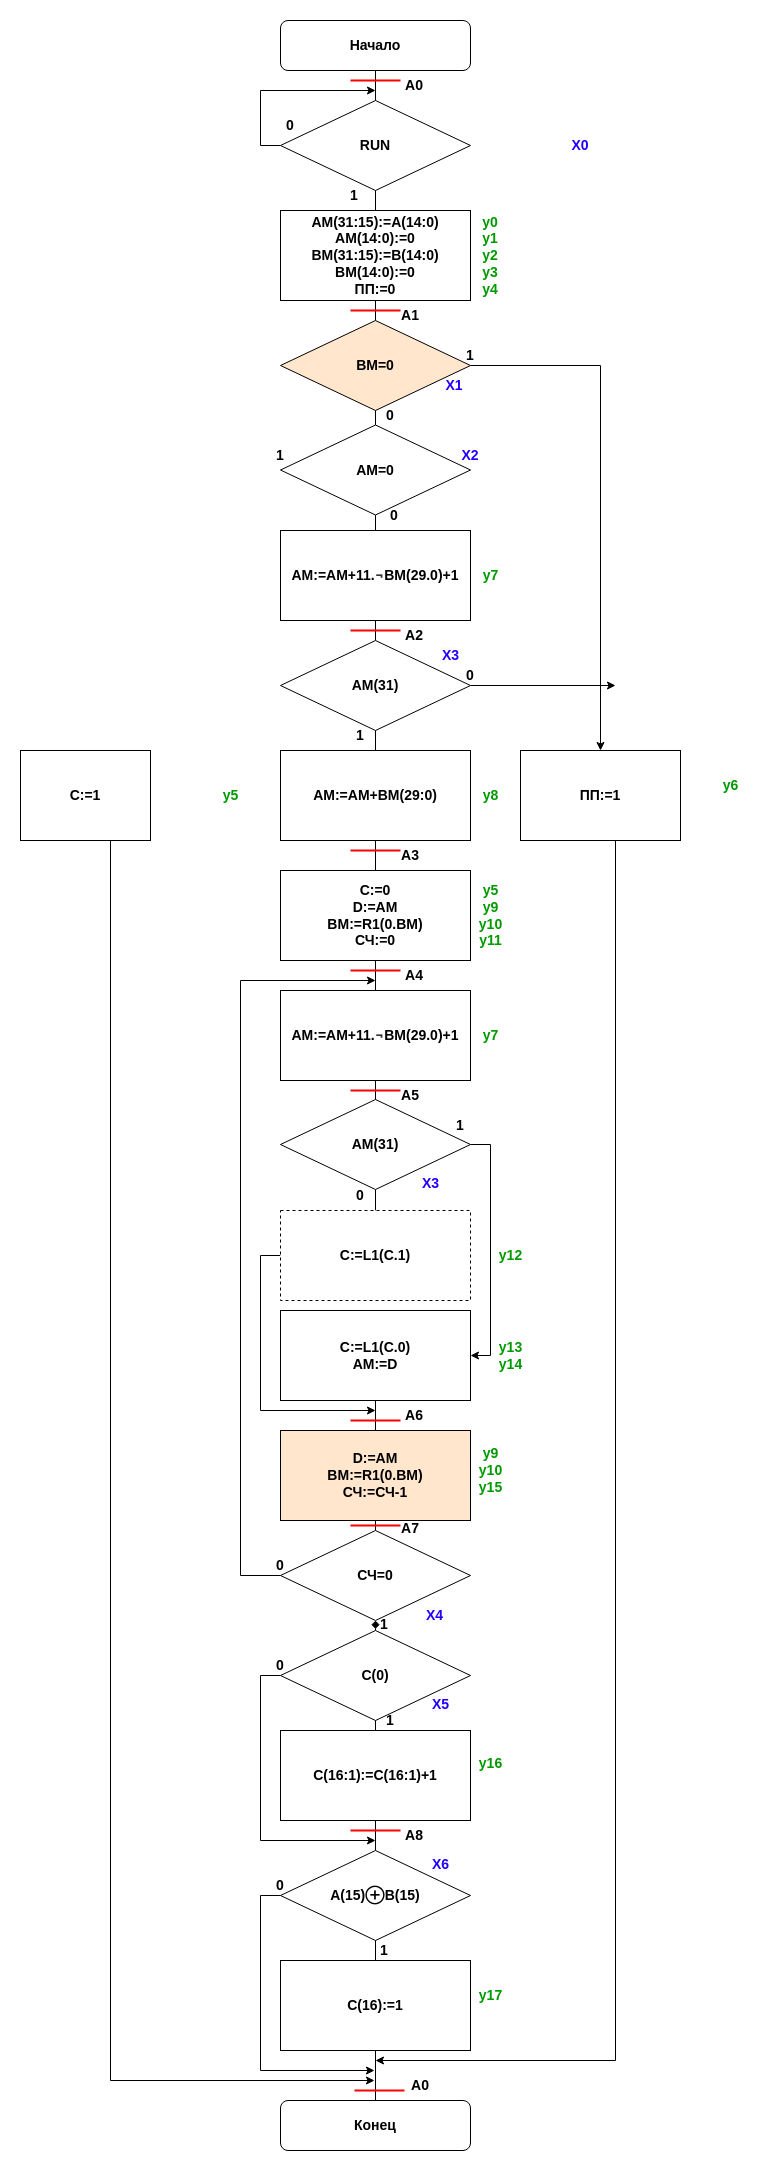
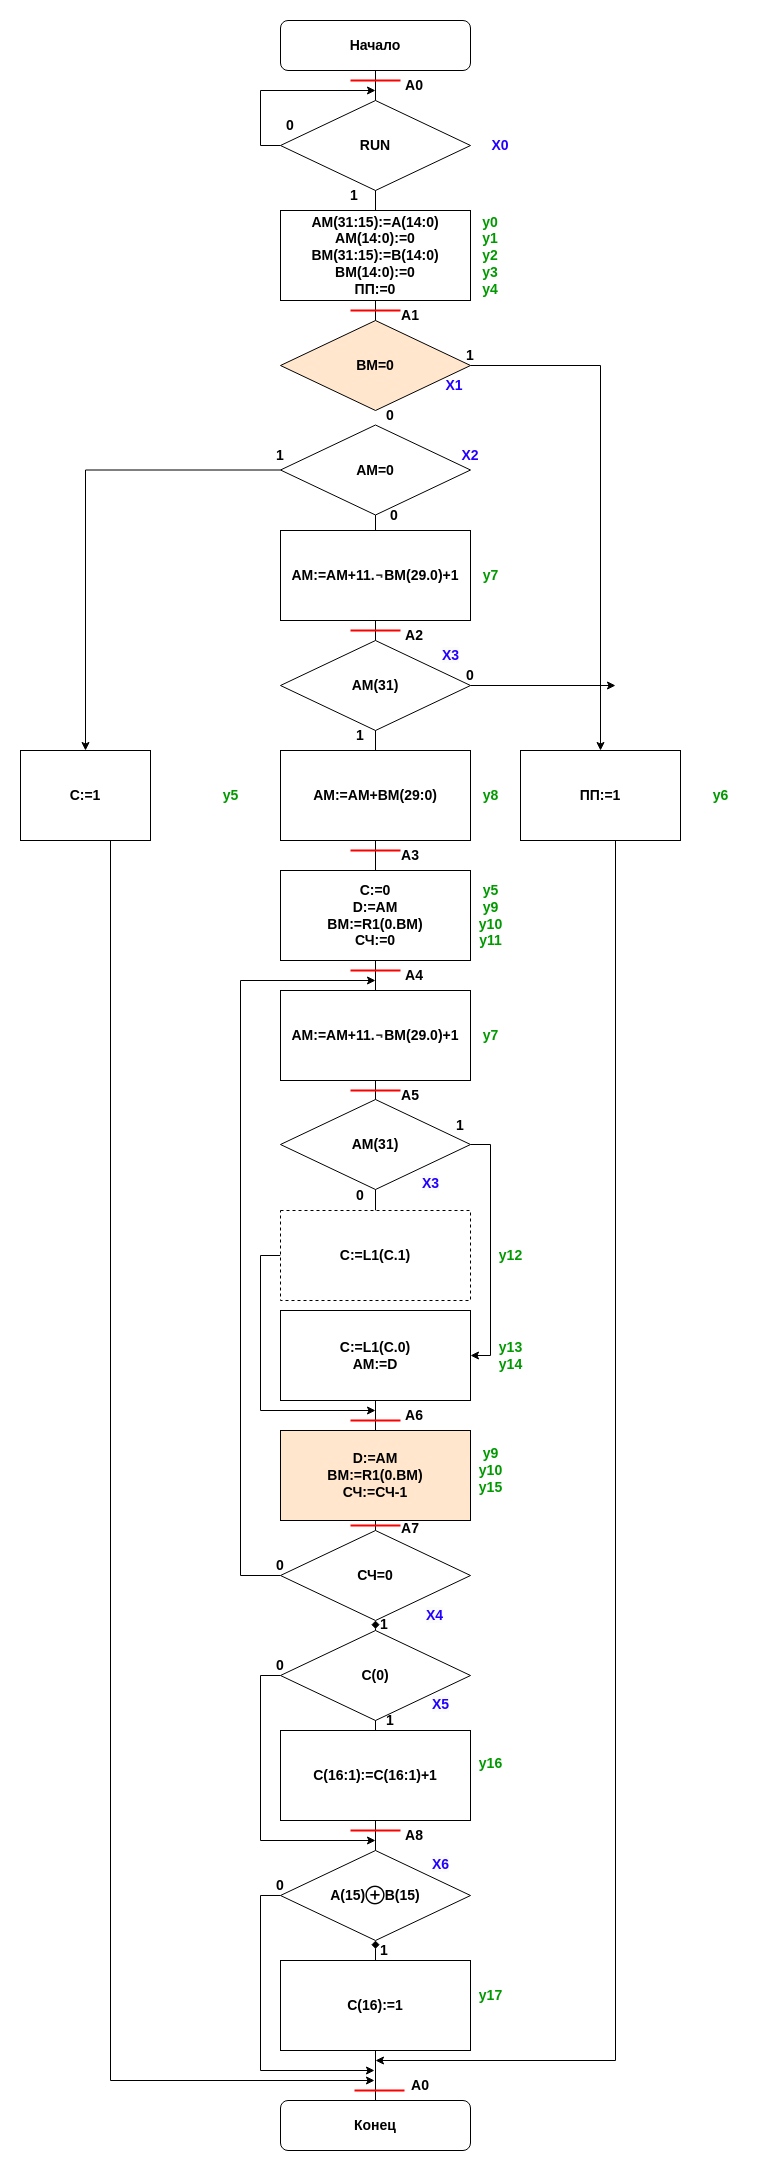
(581, 146) -> (501, 146)
(376, 418) -> none
none -> (86, 509)
(731, 786) -> (721, 796)
(376, 1945) -> (376, 1949)
